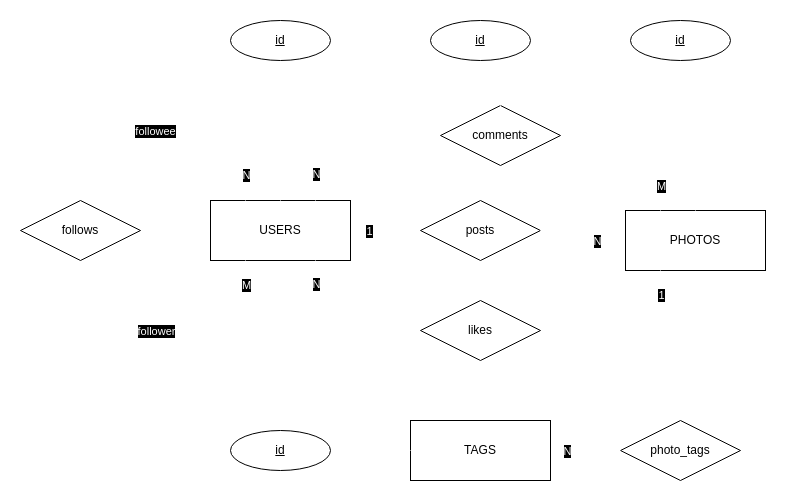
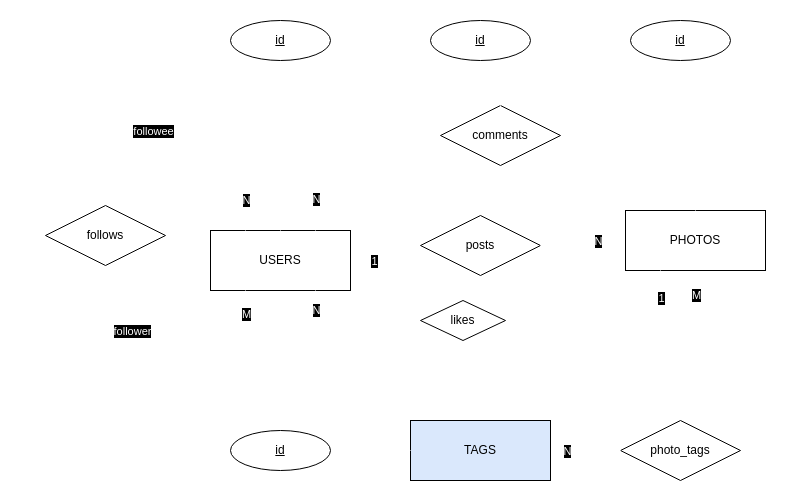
(661, 186) -> none
(81, 231) -> (106, 236)
(281, 231) -> (281, 261)
(481, 231) -> (481, 246)
none -> (696, 295)
(481, 331) -> (463, 321)
(481, 451) -> (481, 451)
(551, 451) -> (619, 451)
